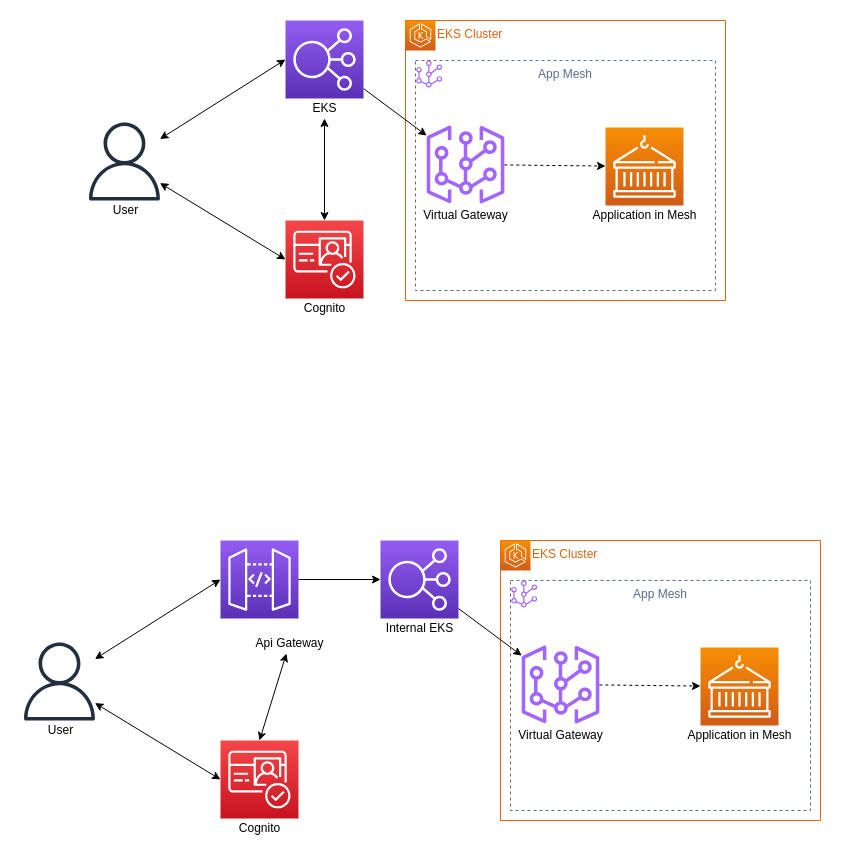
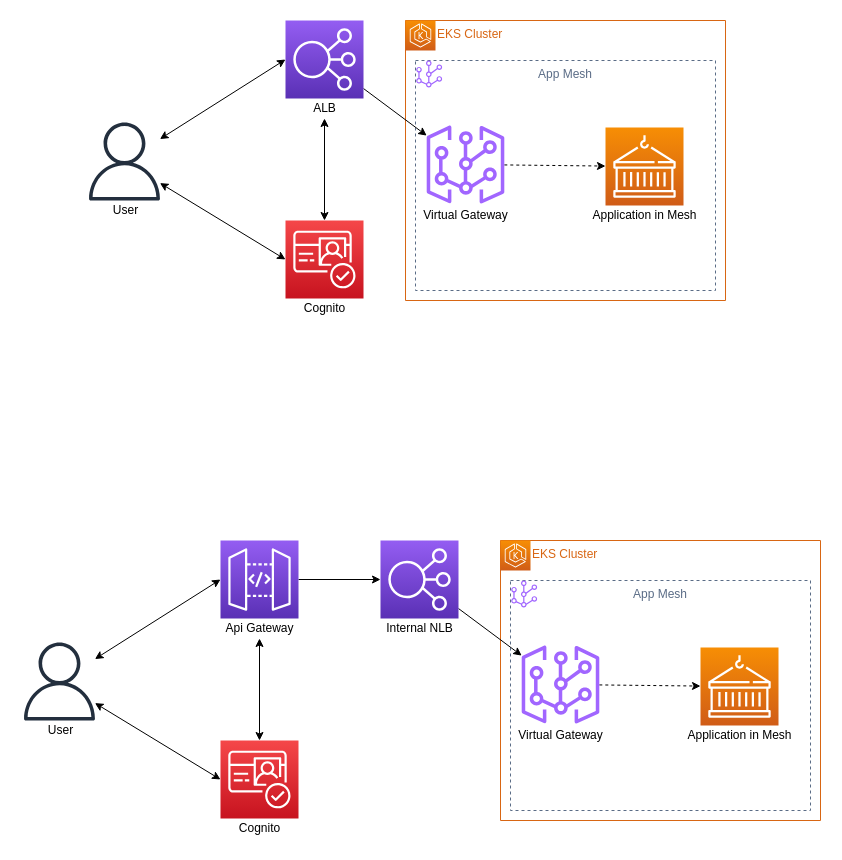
(325, 109) -> (325, 109)
(420, 629) -> (420, 629)
(290, 644) -> (260, 629)
